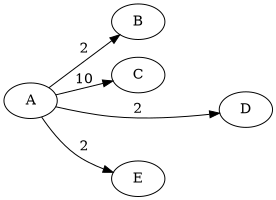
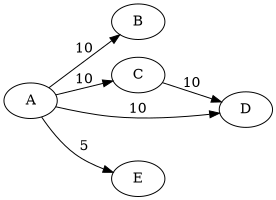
(84, 49) -> (84, 49)
none -> (187, 91)
(138, 109) -> (138, 109)
(84, 147) -> (84, 147)
